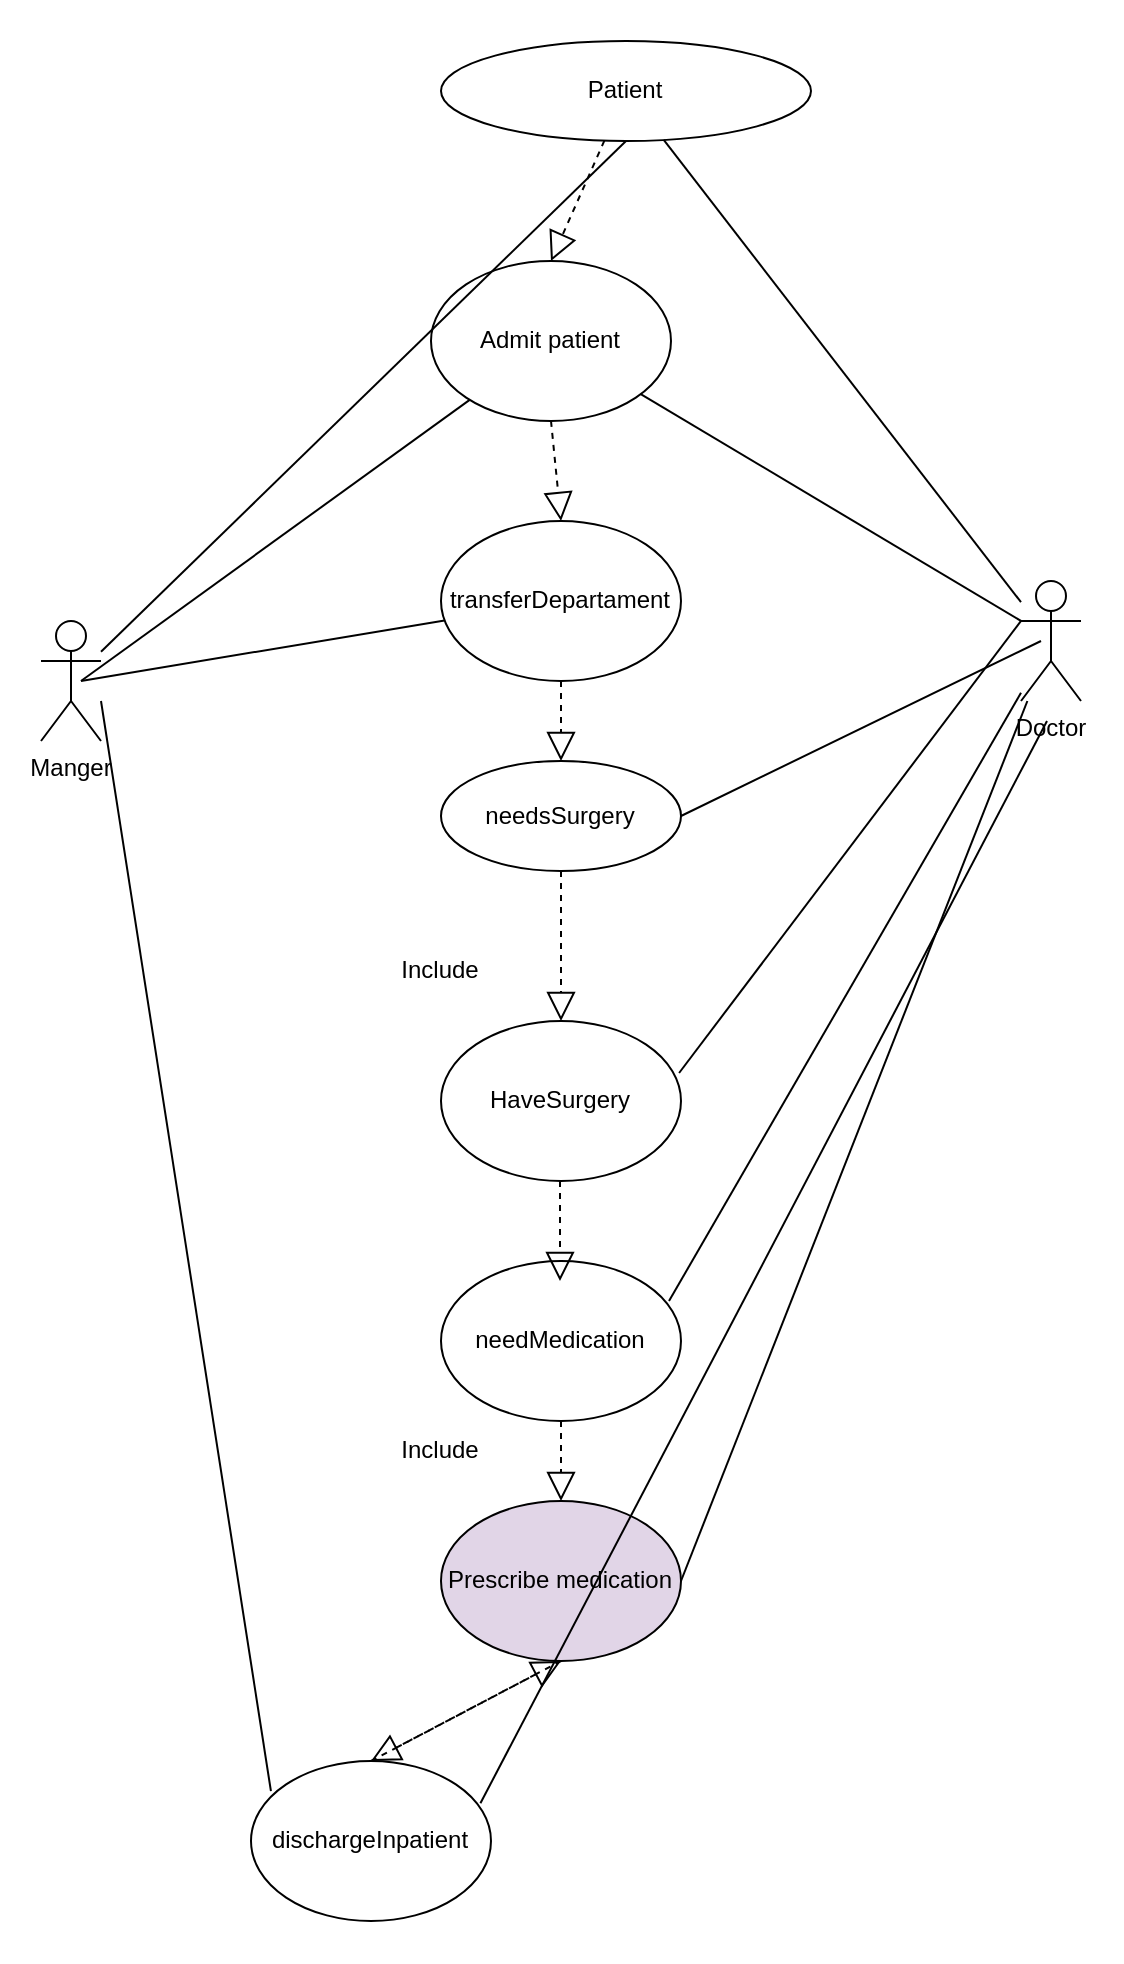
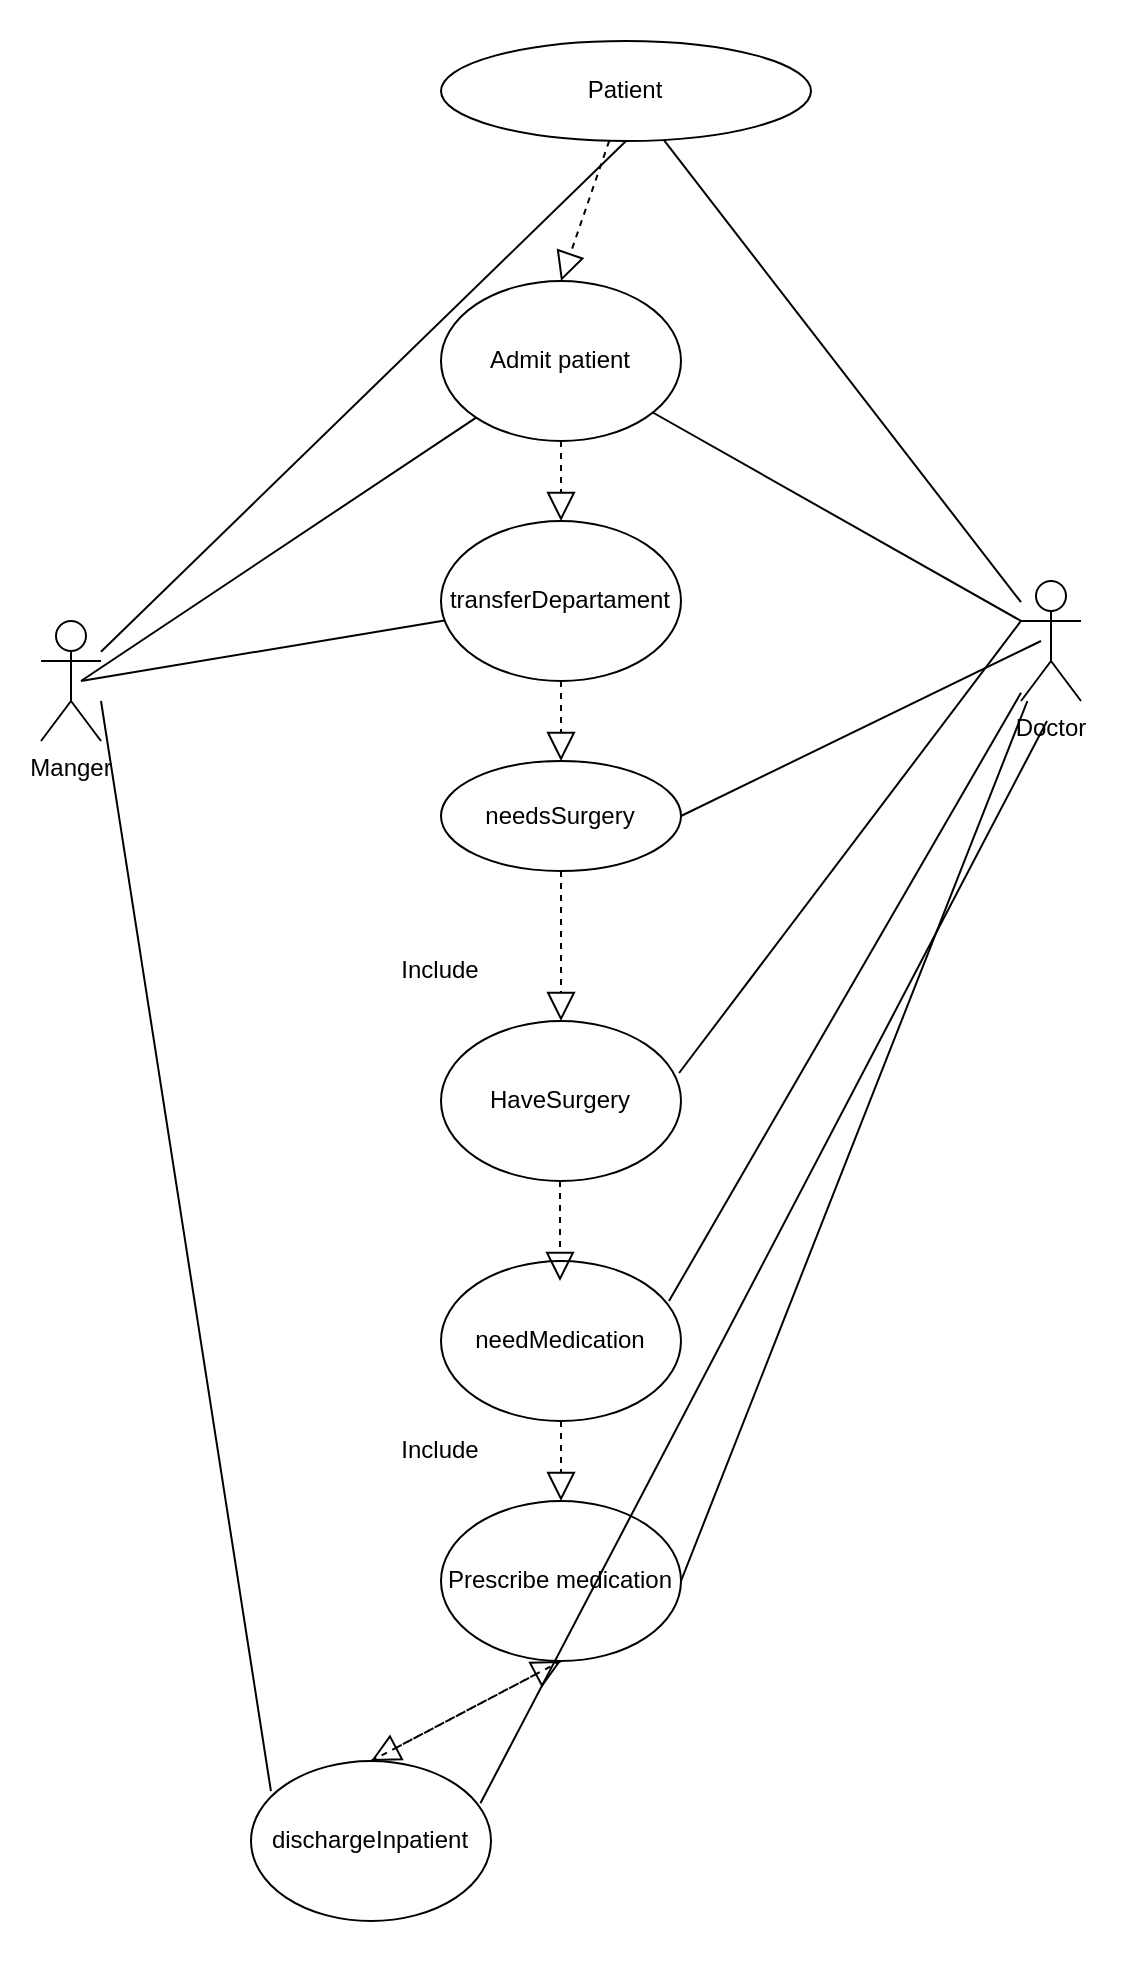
(551, 341) -> (561, 361)
(561, 1581) -> (561, 1581)
